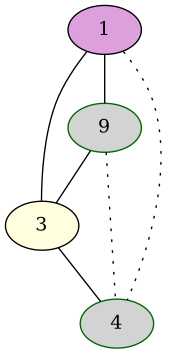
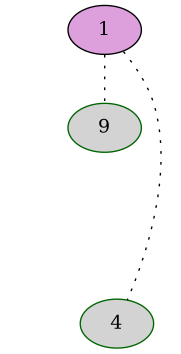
(105, 79) -> (105, 79)
(42, 226) -> none
(111, 226) -> none
